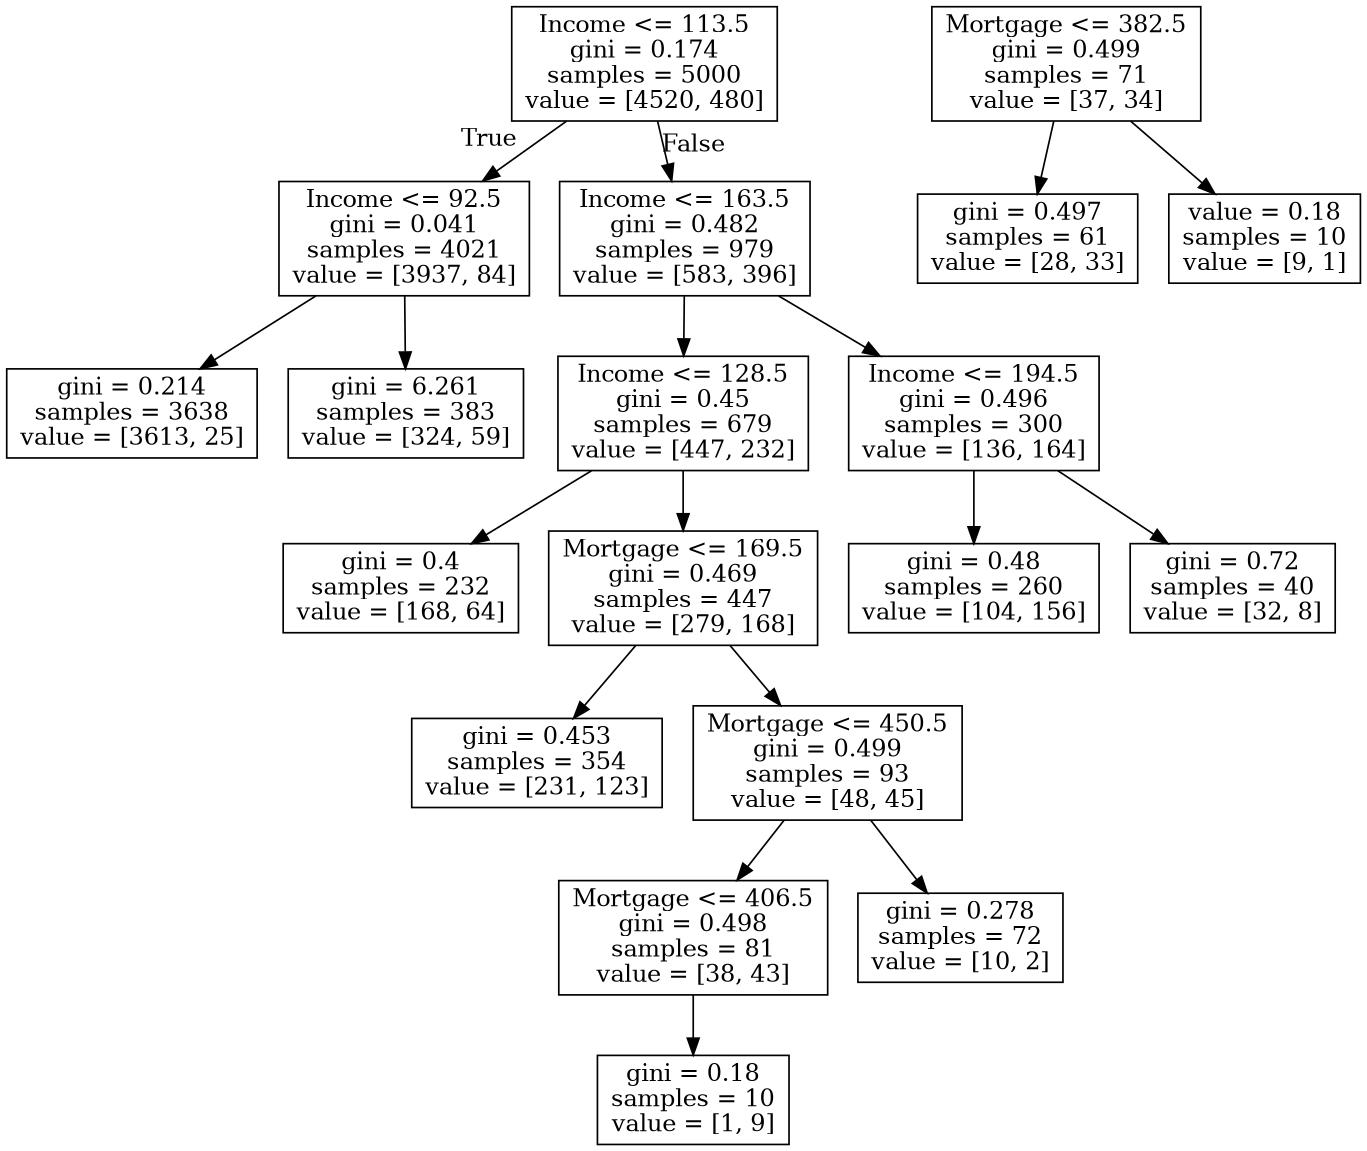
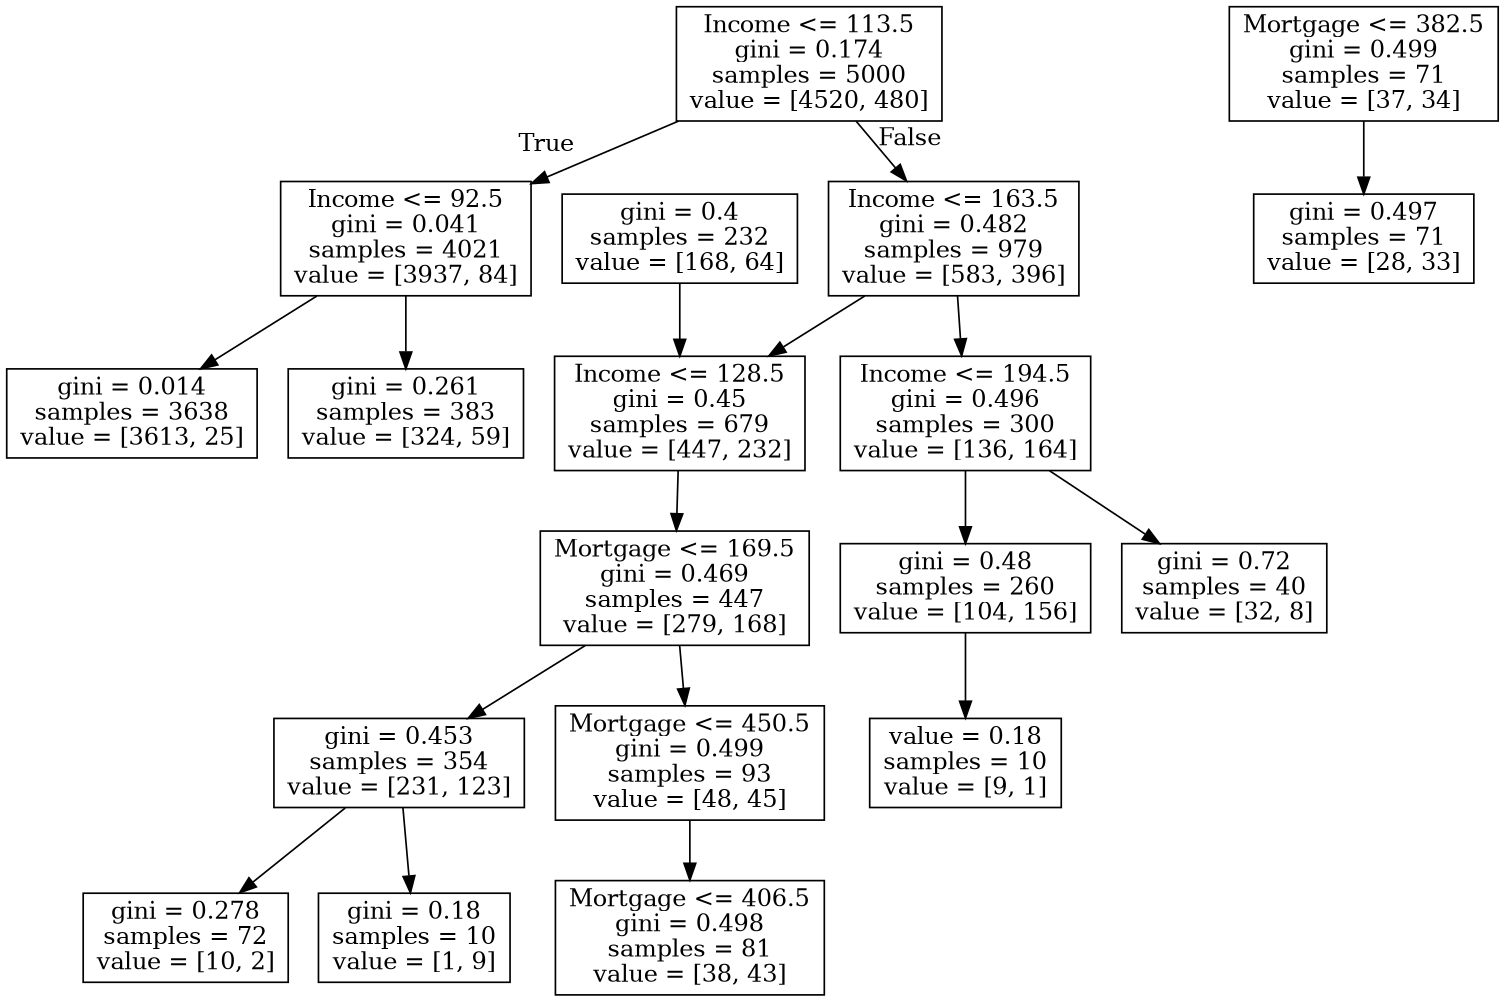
(1166, 152) -> (965, 667)
(1028, 239) -> (1364, 239)
(132, 413) -> (132, 413)
(406, 413) -> (406, 413)
(539, 503) -> (680, 311)
(894, 850) -> (299, 845)
(693, 1016) -> (406, 842)
